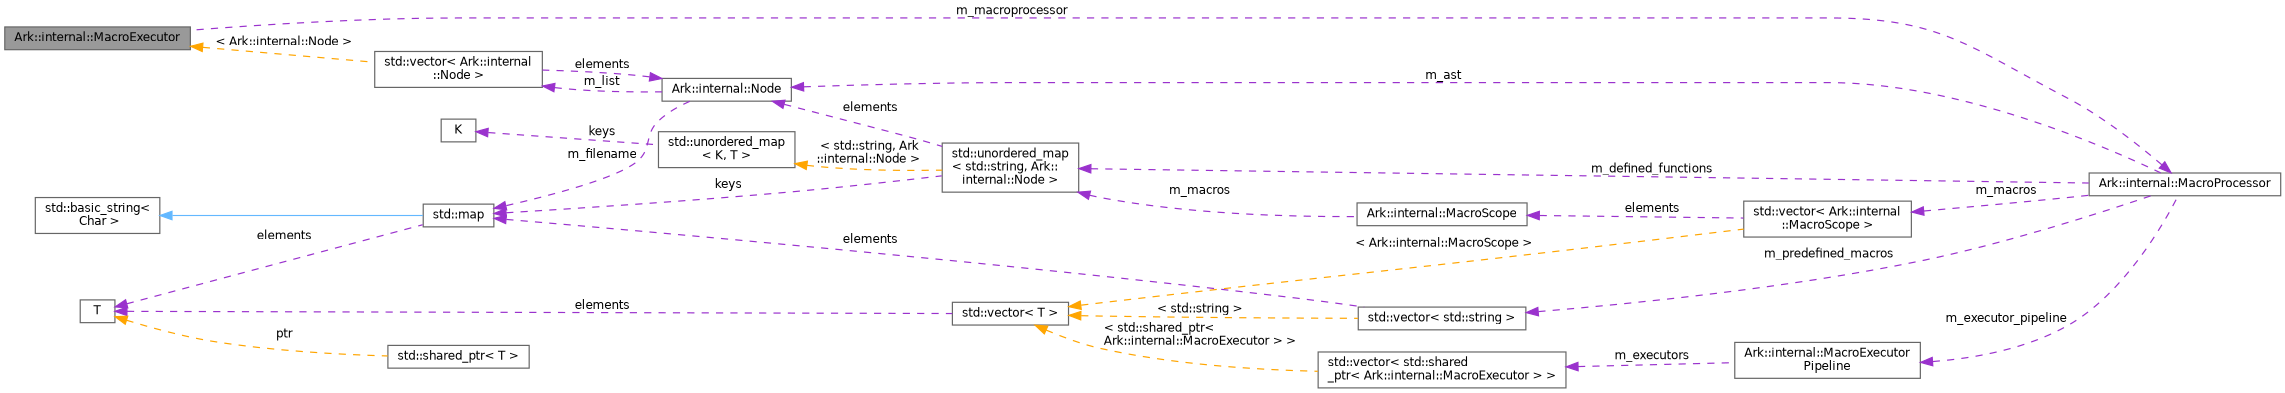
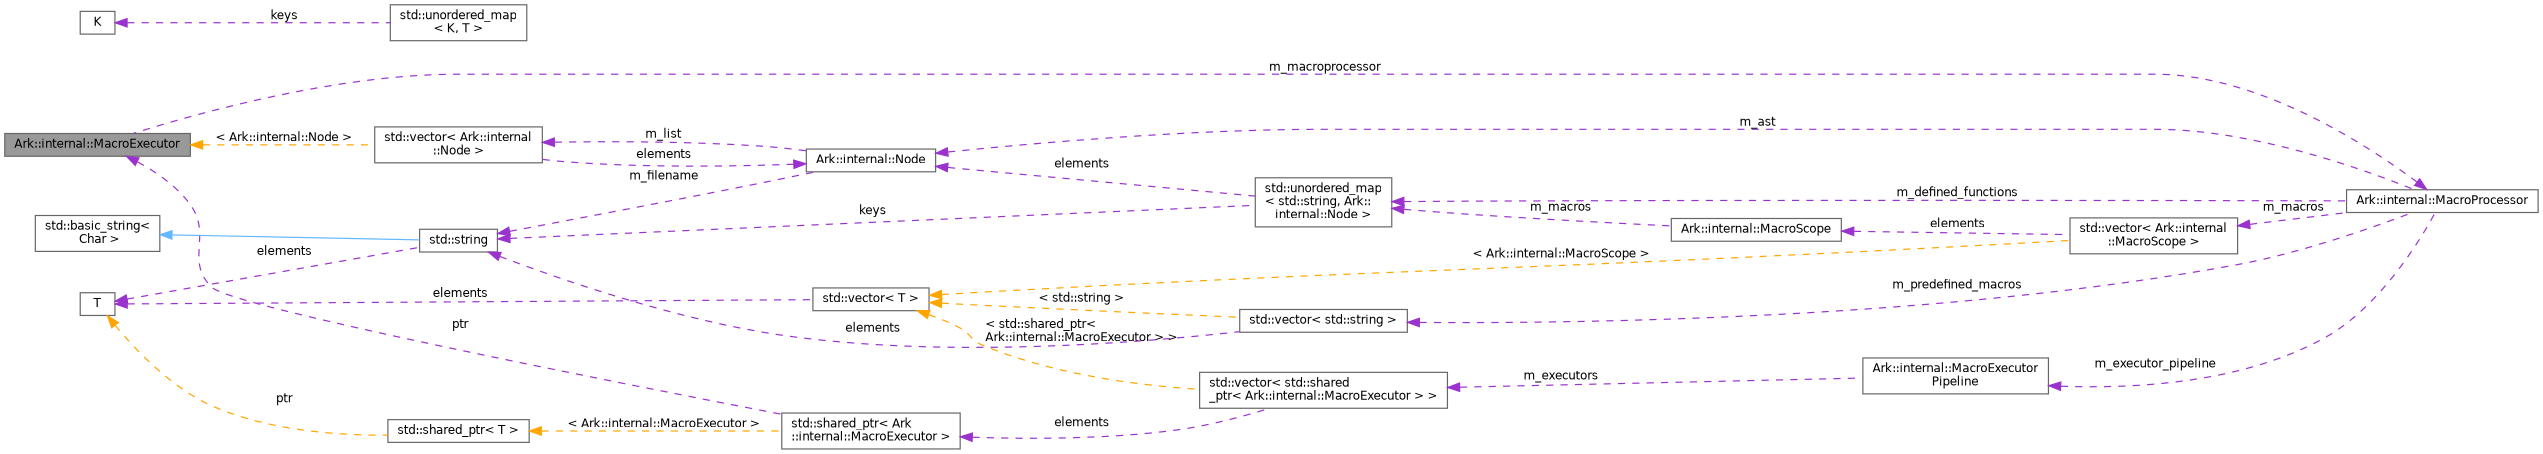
(874, 170) -> none
(459, 216) -> (459, 241)
none -> (871, 431)
